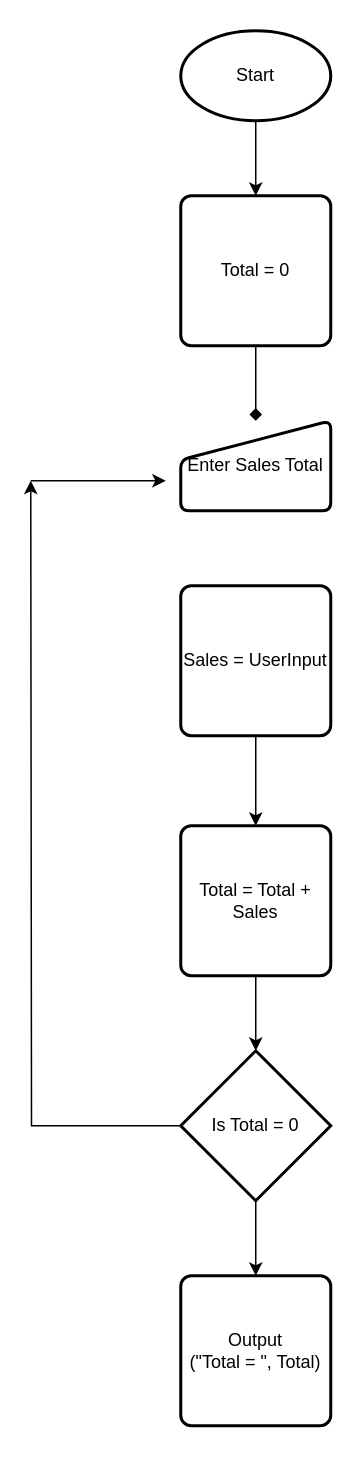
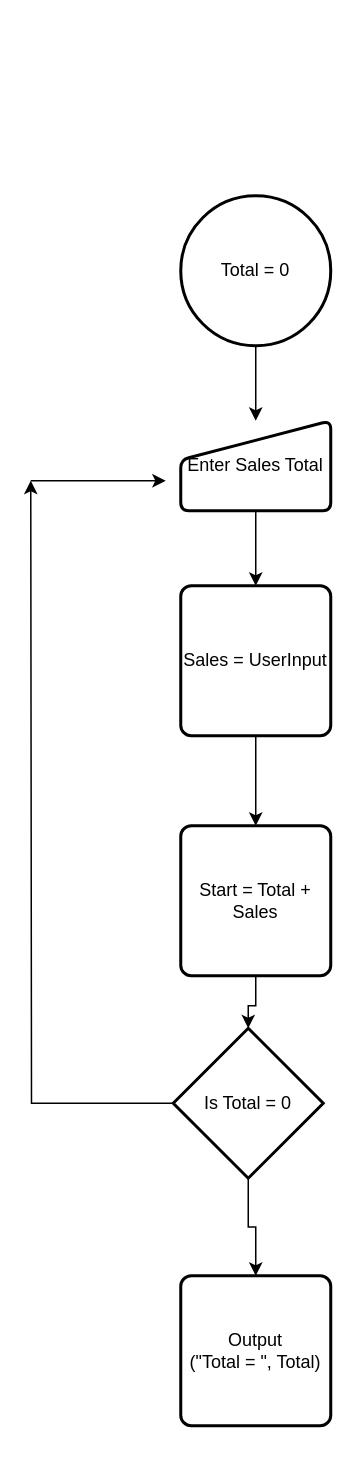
(256, 76) -> none
(256, 153) -> none
(256, 271) -> (256, 271)
(256, 408) -> (256, 409)
none -> (256, 543)
(256, 901) -> (256, 901)
(256, 1126) -> (248, 1103)
